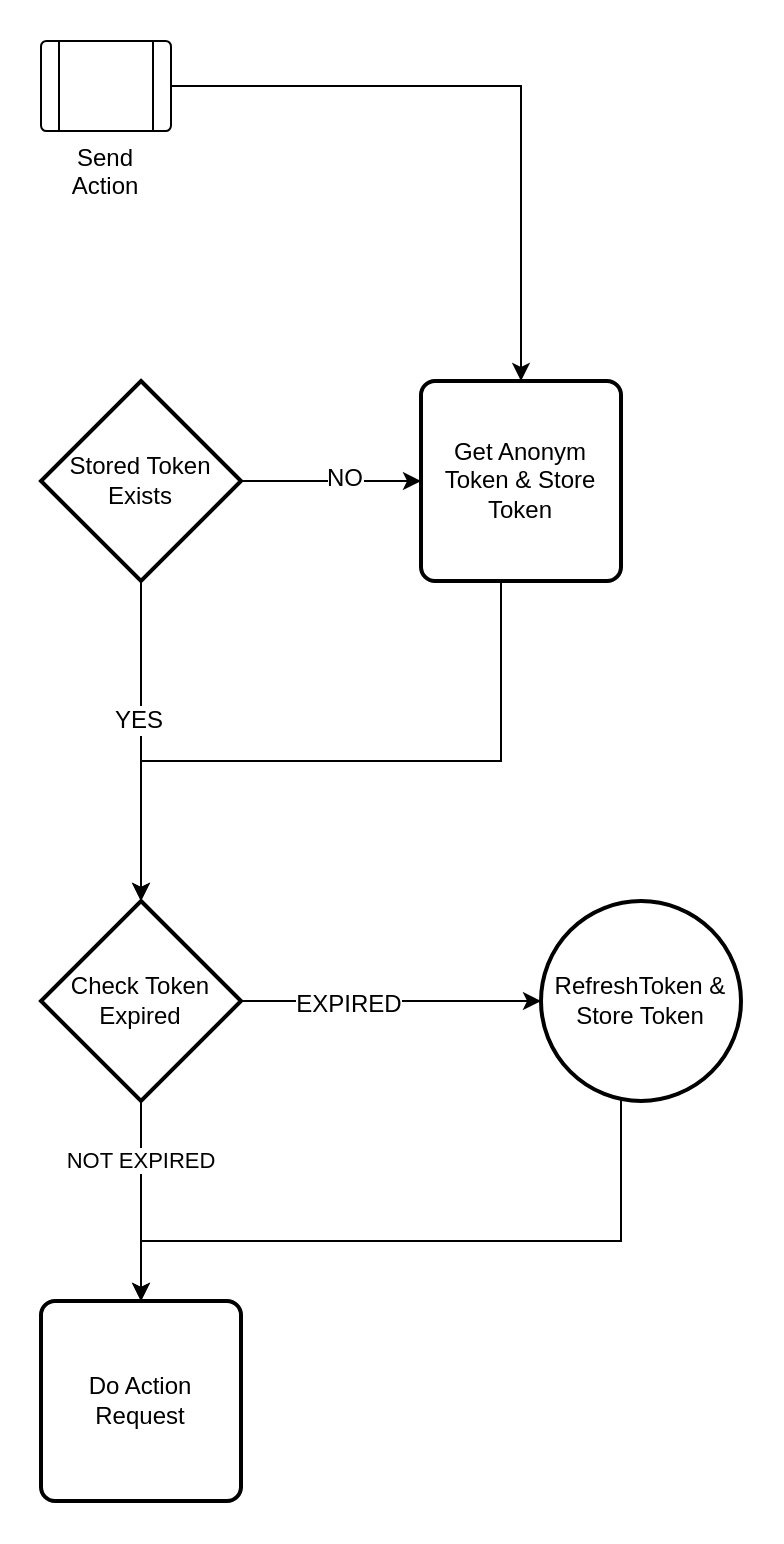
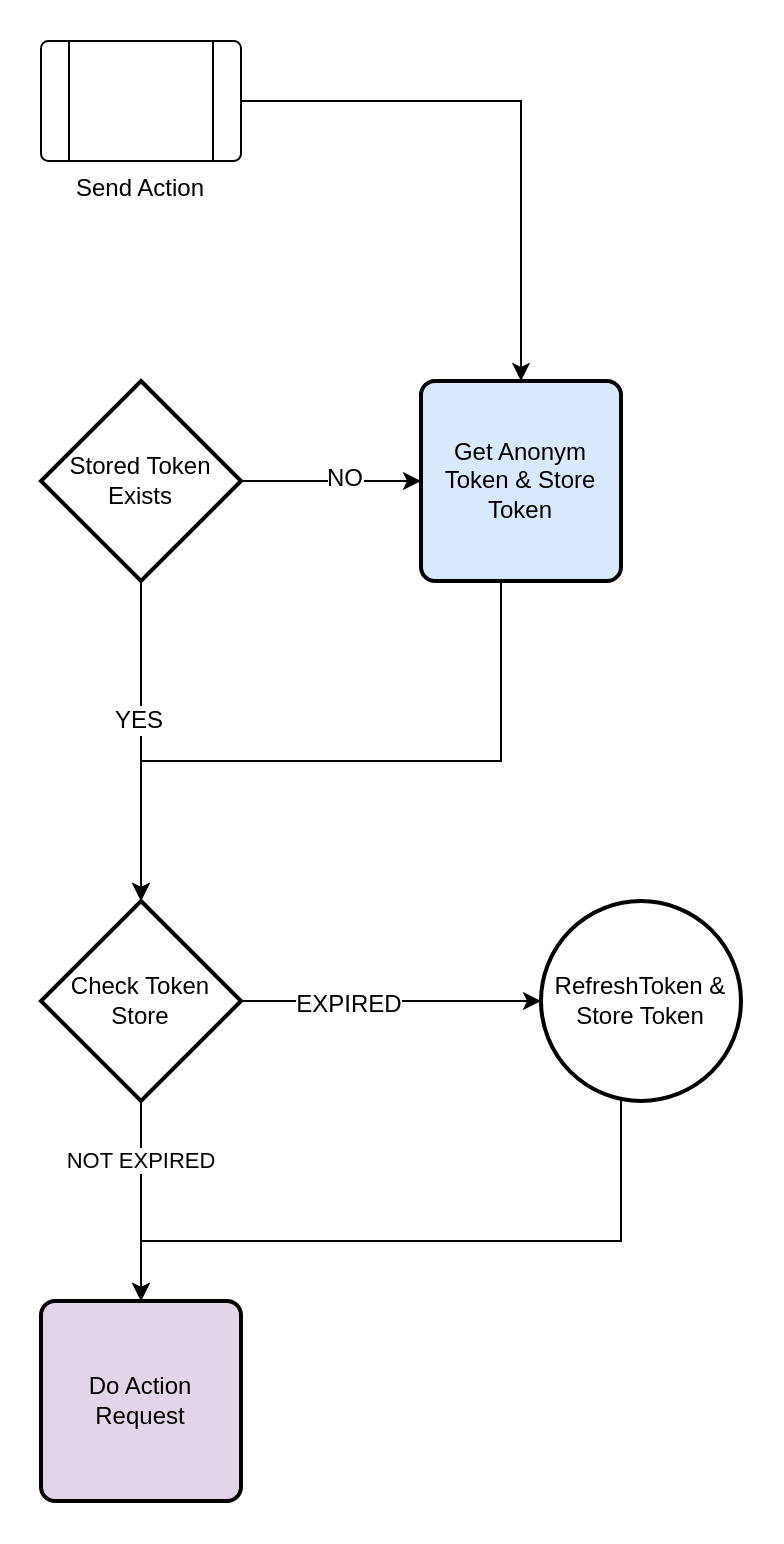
(106, 86) -> (141, 101)
(521, 481) -> (521, 481)
(141, 1001) -> (141, 1001)
(141, 1401) -> (141, 1401)
